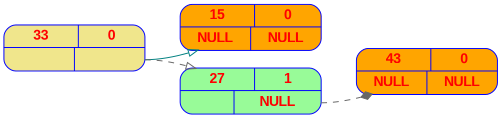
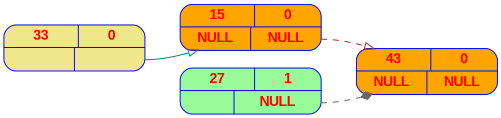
none -> (343, 41)
(173, 63) -> none
